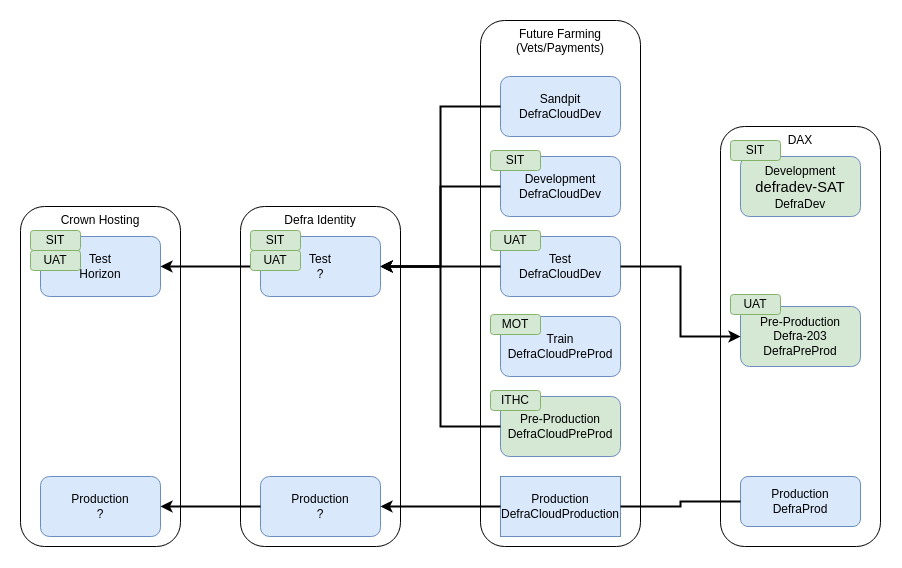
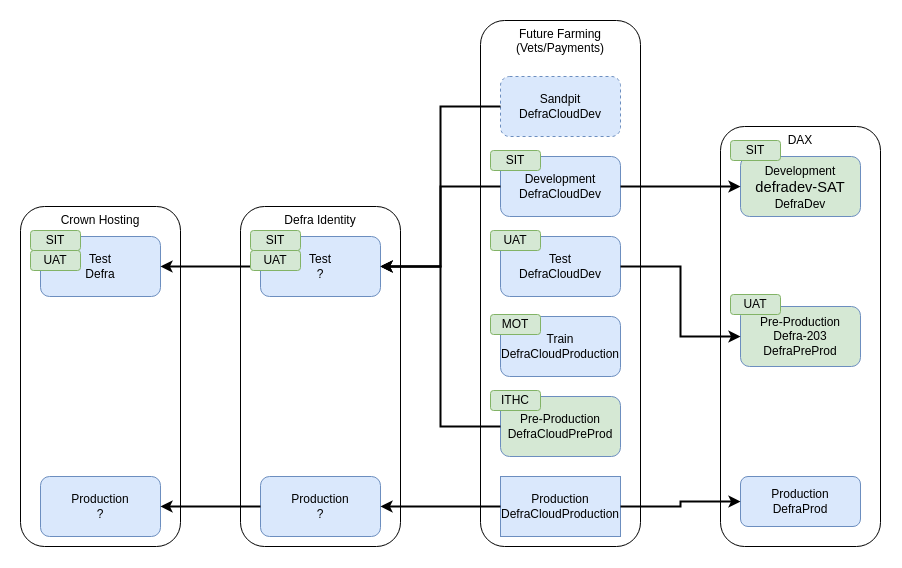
(561, 107) -> (561, 107)
none -> (676, 187)
(101, 267) -> (101, 267)
(471, 267) -> none
(561, 347) -> (561, 347)
(733, 502) -> (730, 502)
